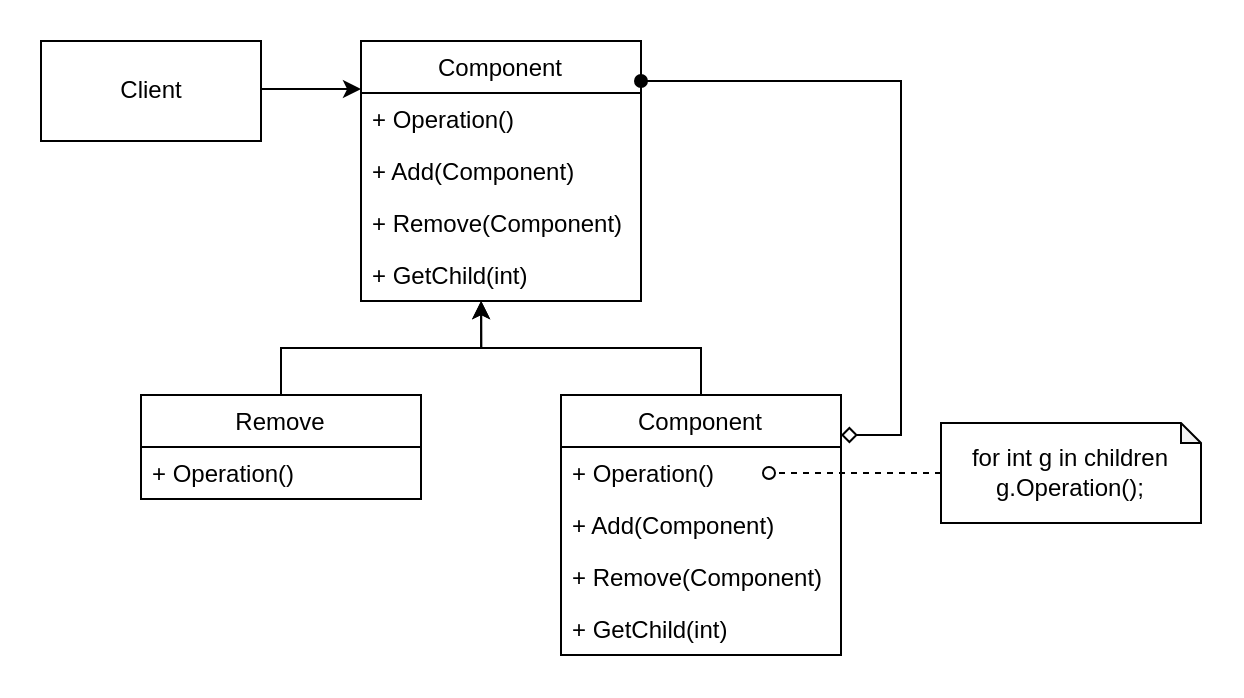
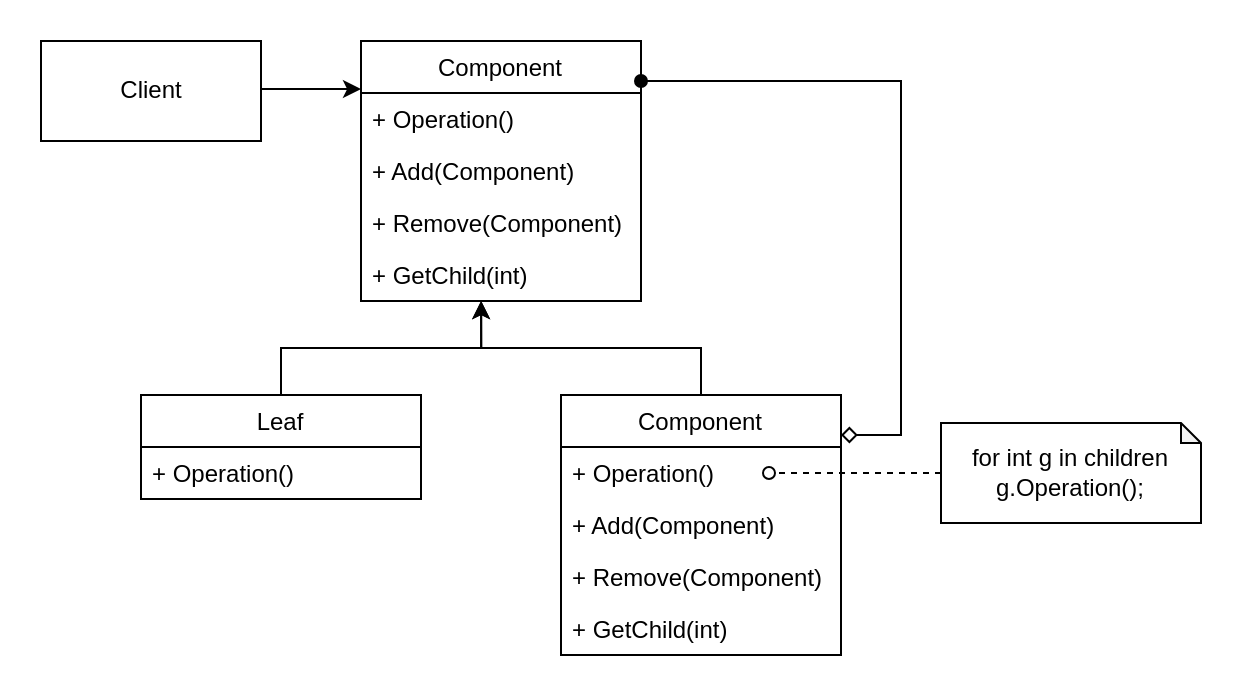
(280, 422) -> (280, 422)
